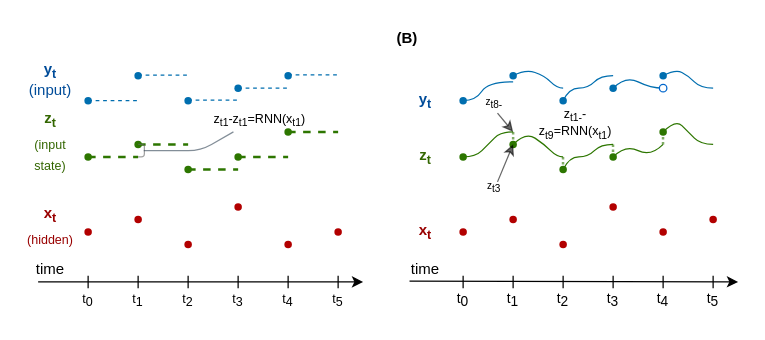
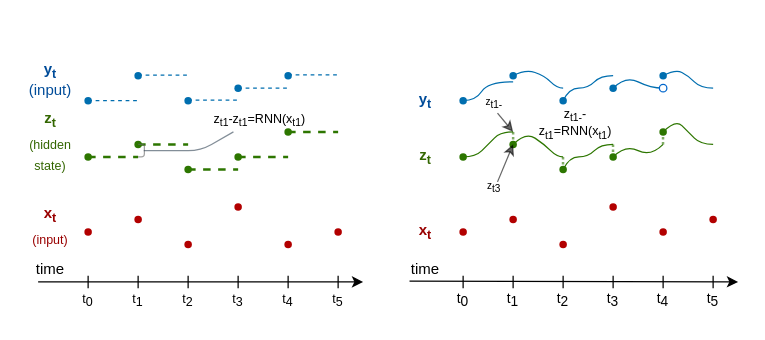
(407, 38) -> none
(494, 104) -> (494, 104)
(576, 123) -> (576, 123)
(51, 142) -> (51, 142)
(51, 226) -> (51, 226)
